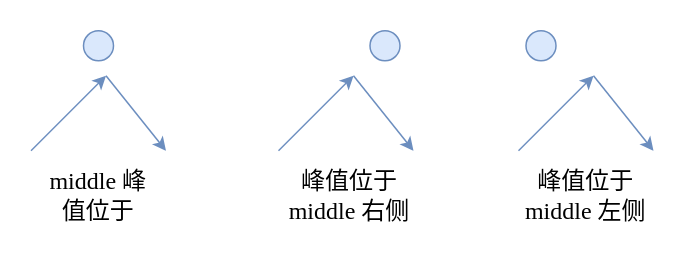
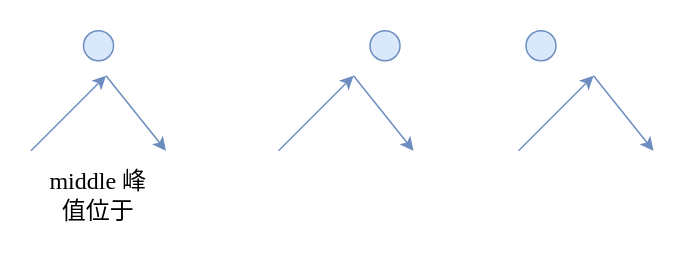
(350, 196) -> none
(586, 196) -> none
